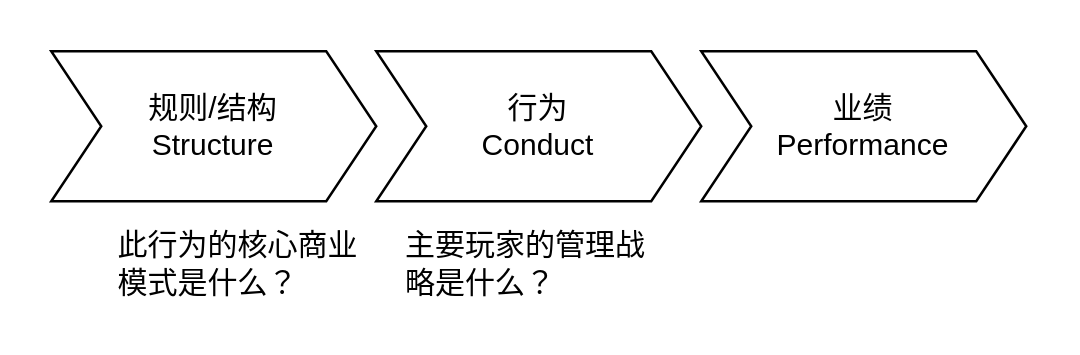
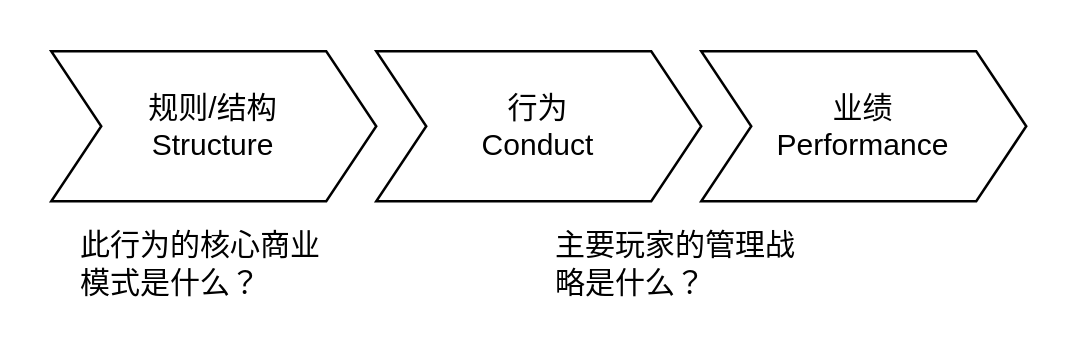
(239, 264) -> (201, 264)
(526, 264) -> (676, 264)
